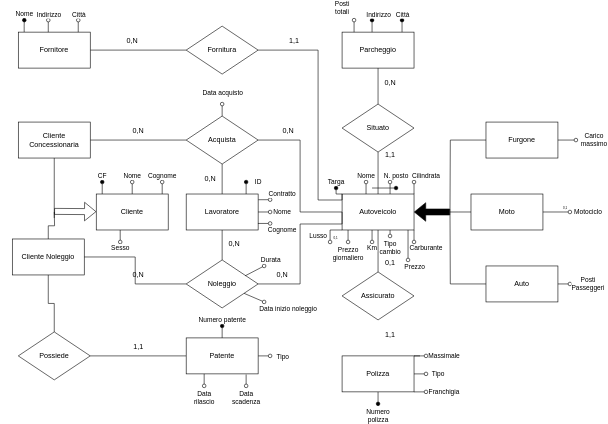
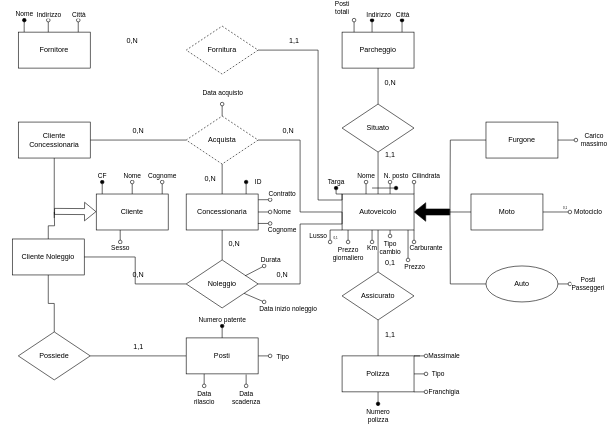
(138, 50) -> none
(222, 50) -> (222, 50)
(222, 140) -> (222, 140)
(222, 212) -> (222, 212)
(522, 284) -> (522, 284)
none -> (378, 338)
(222, 356) -> (222, 356)
